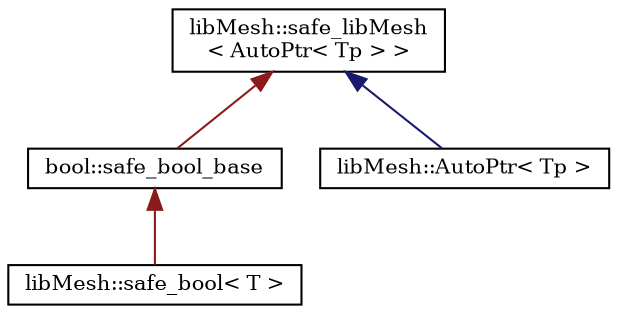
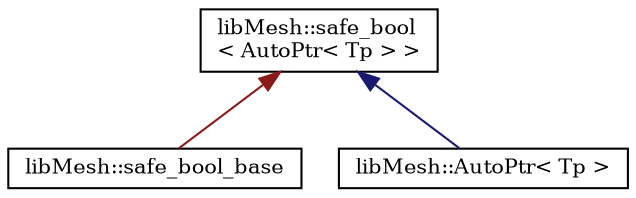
(309, 41) -> (319, 41)
(155, 168) -> (155, 168)
(155, 285) -> none
